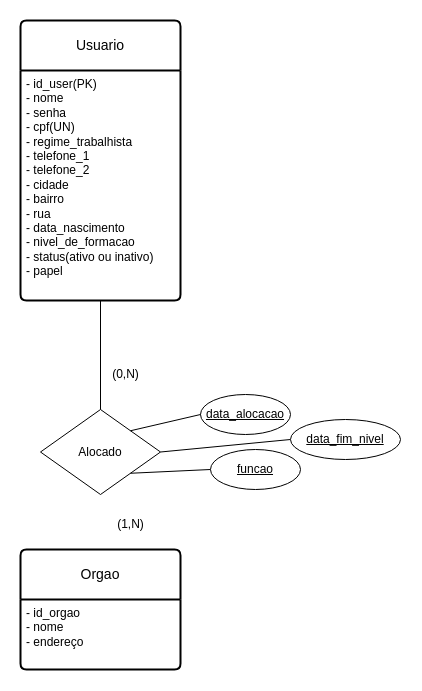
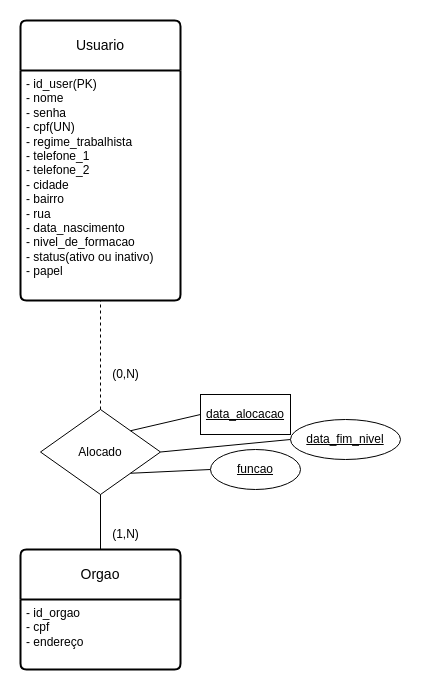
(101, 356) -> (101, 356)
(246, 415) -> (246, 415)
none -> (101, 522)
(131, 525) -> (126, 535)
(59, 628) -> (59, 628)
